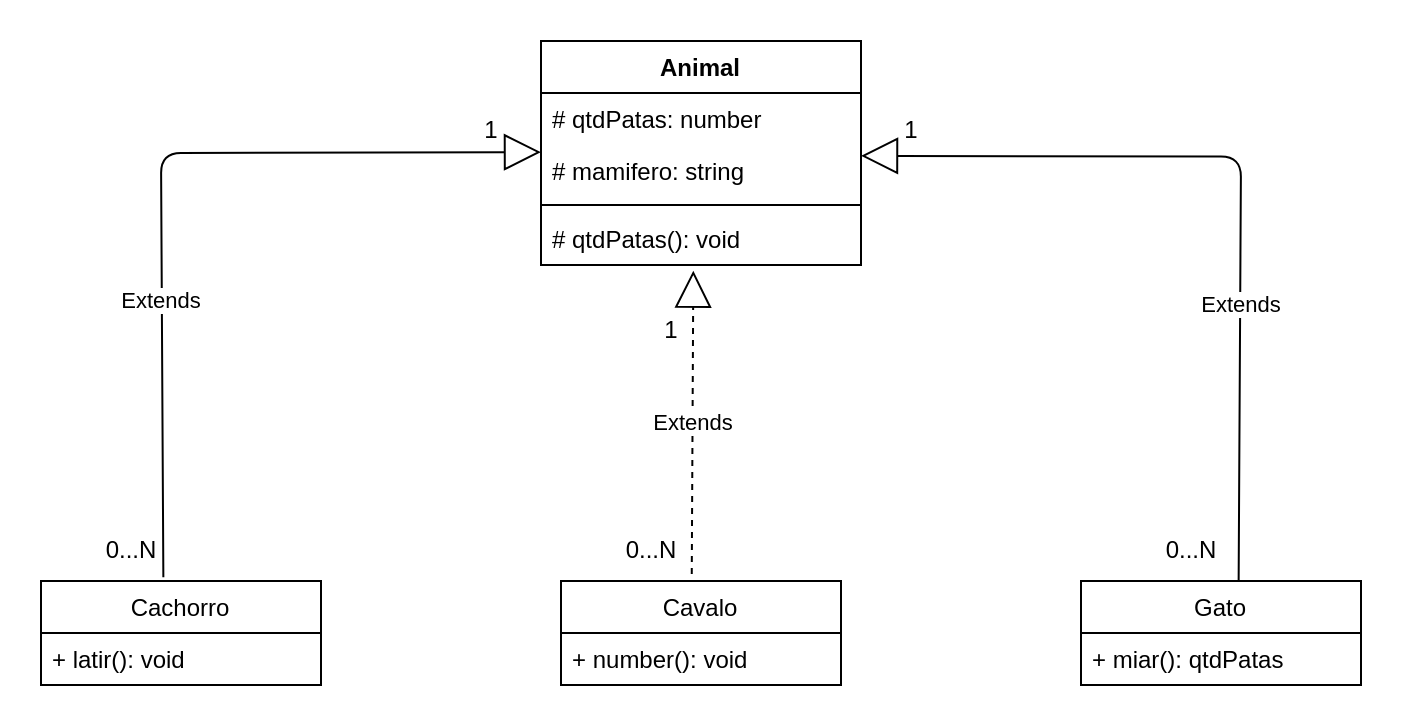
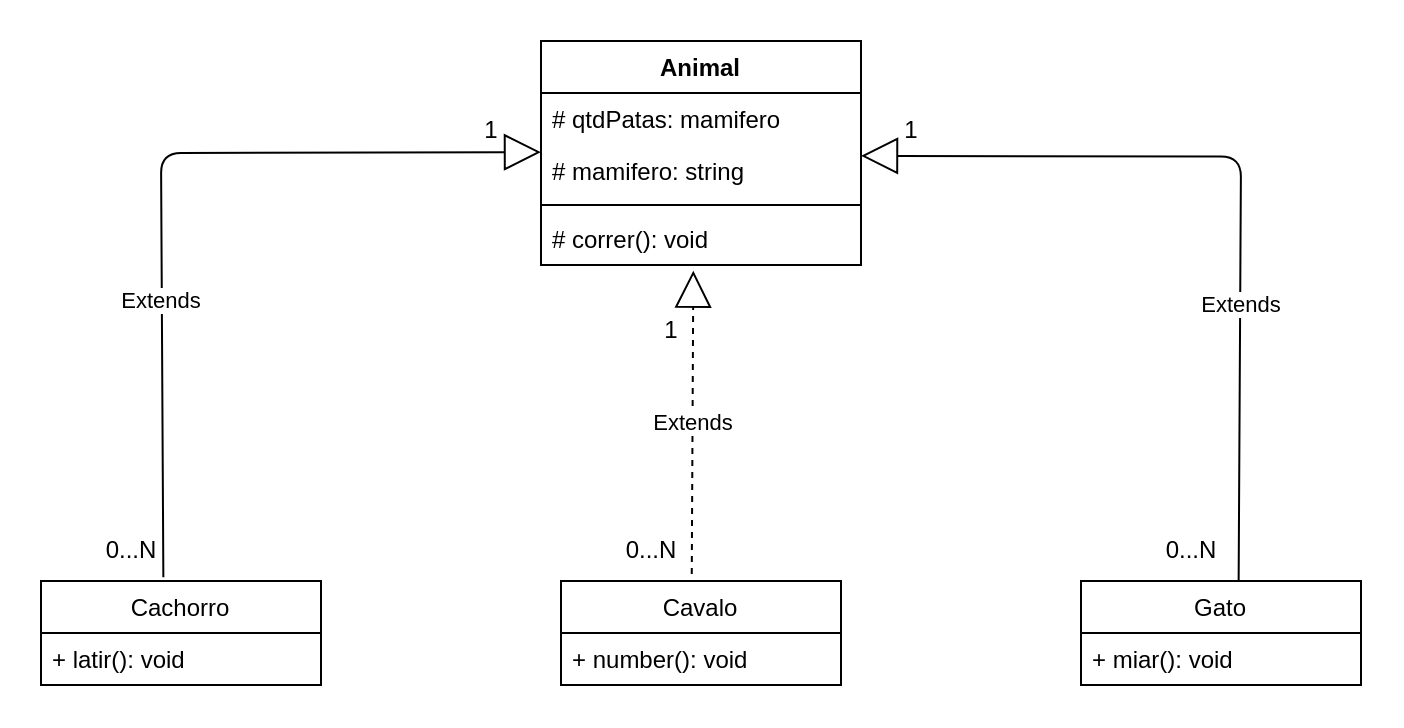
(664, 120) -> (674, 120)
(660, 240) -> (647, 240)
(1200, 660) -> (1170, 660)
